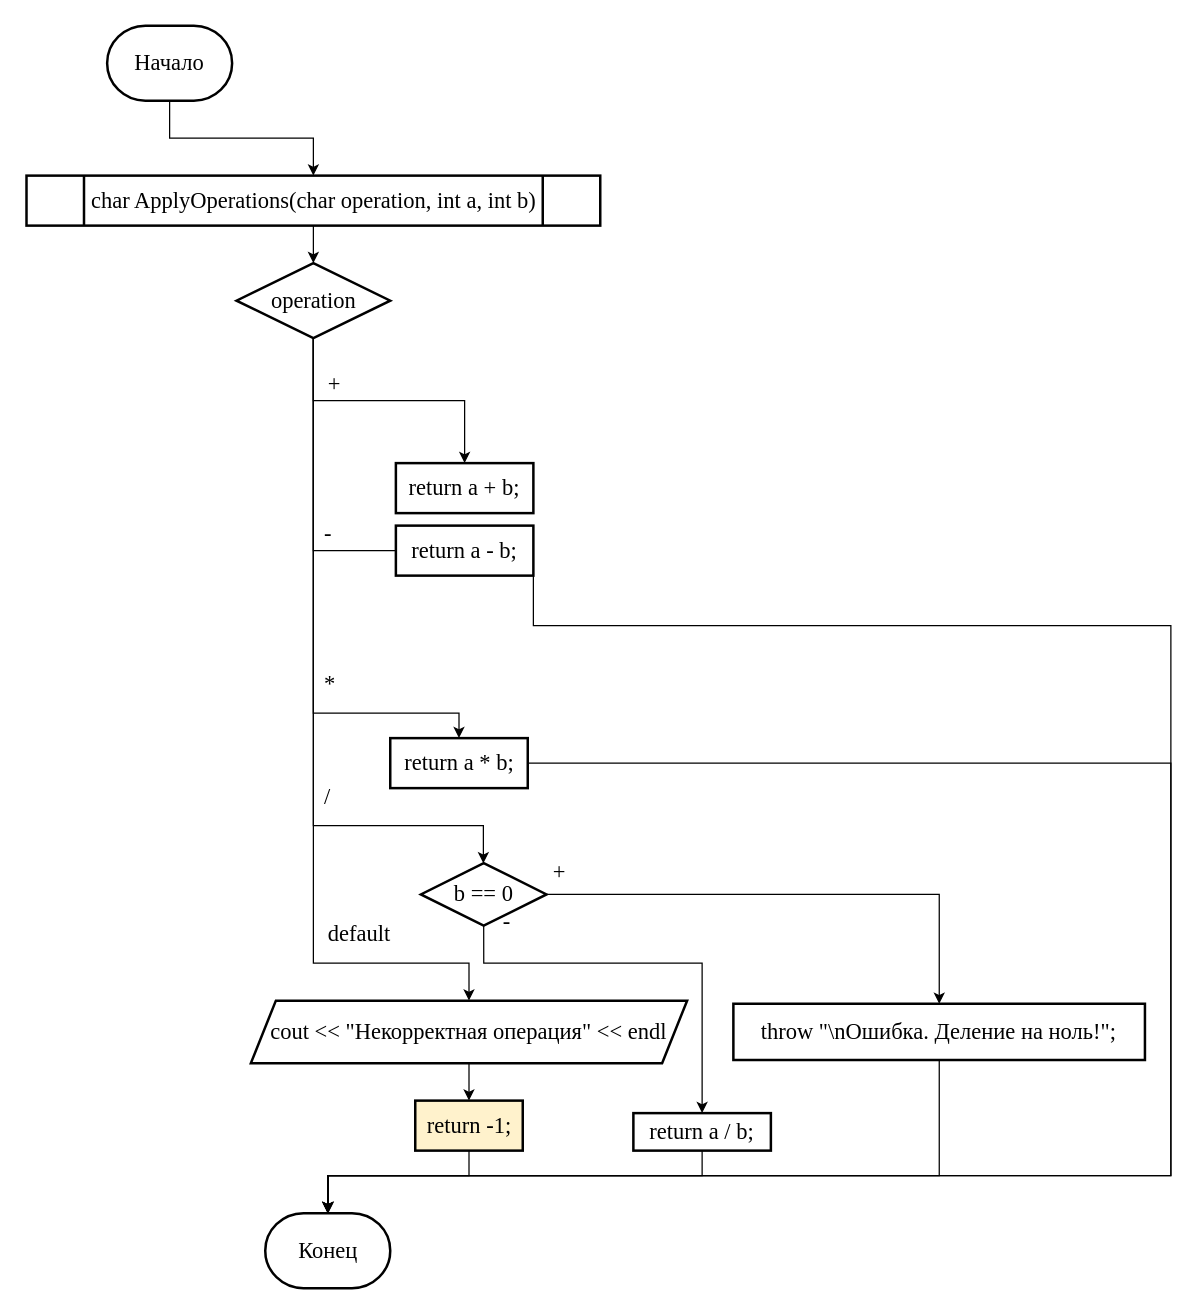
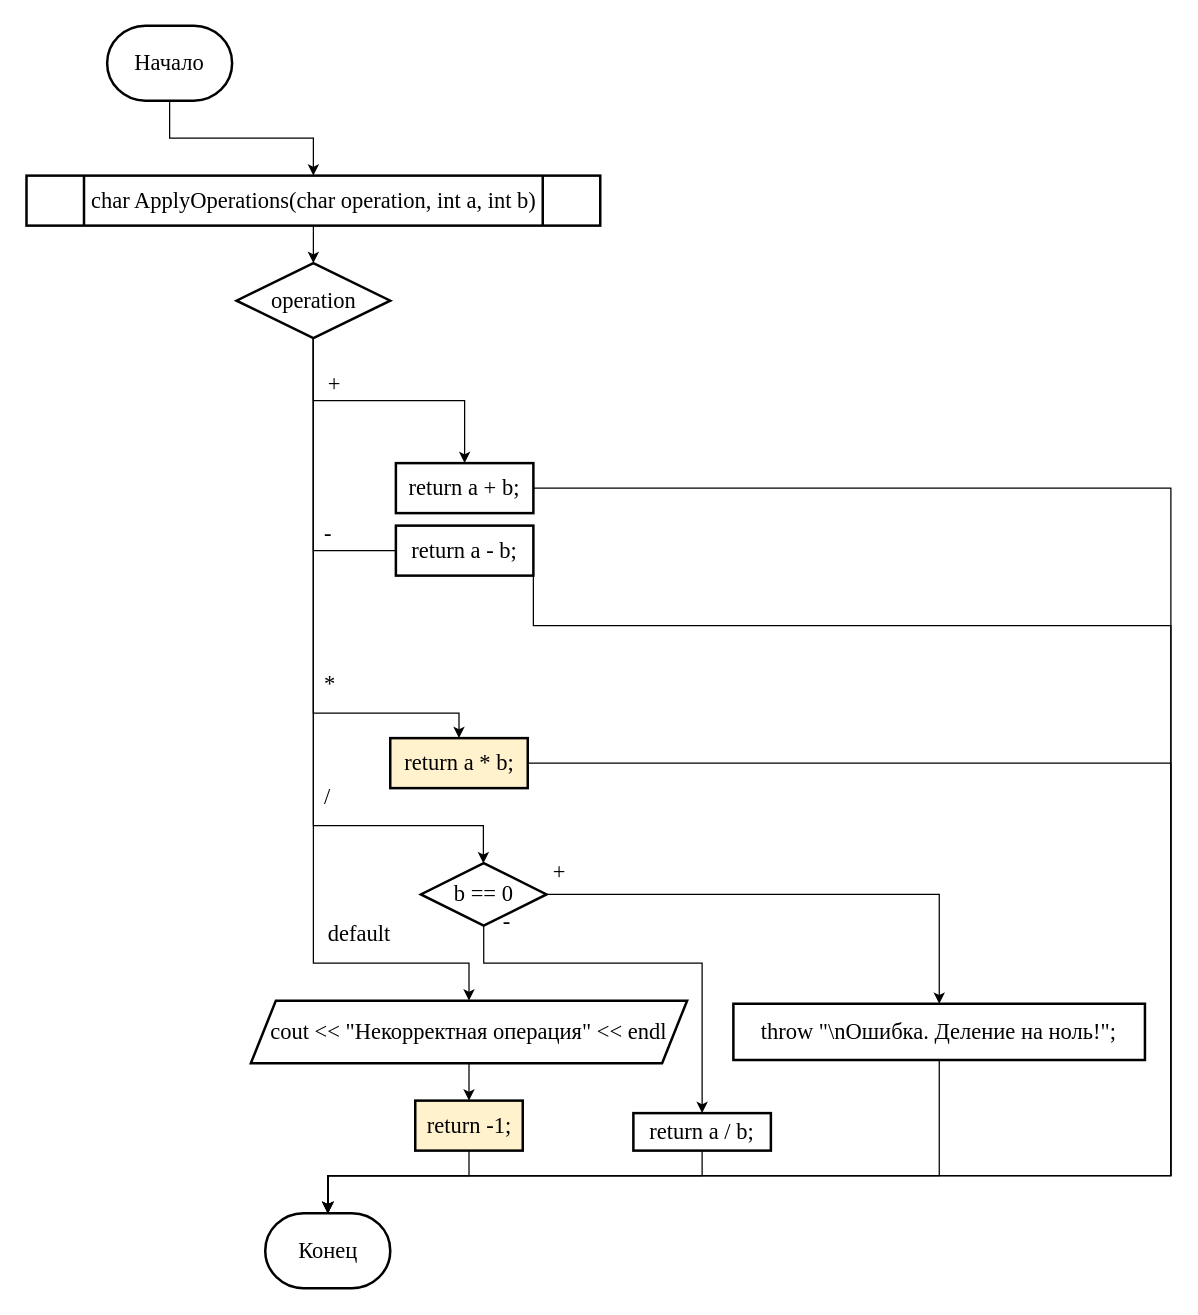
none -> (919, 488)
(459, 763) -> (459, 763)
